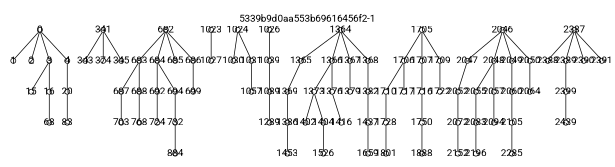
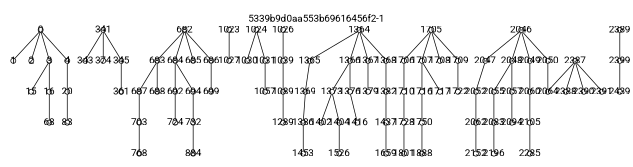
(570, 45) -> (561, 76)
none -> (440, 61)
(404, 76) -> (431, 76)
none -> (121, 92)
(139, 107) -> (139, 138)
(458, 123) -> (476, 123)
